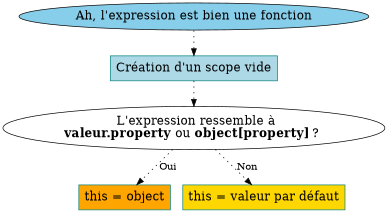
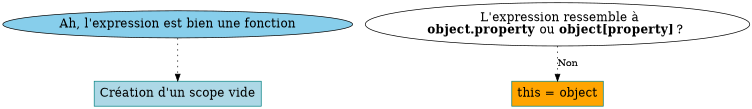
(194, 90) -> none
(118, 134) -> (481, 30)
(168, 167) -> (568, 64)
(264, 197) -> none
